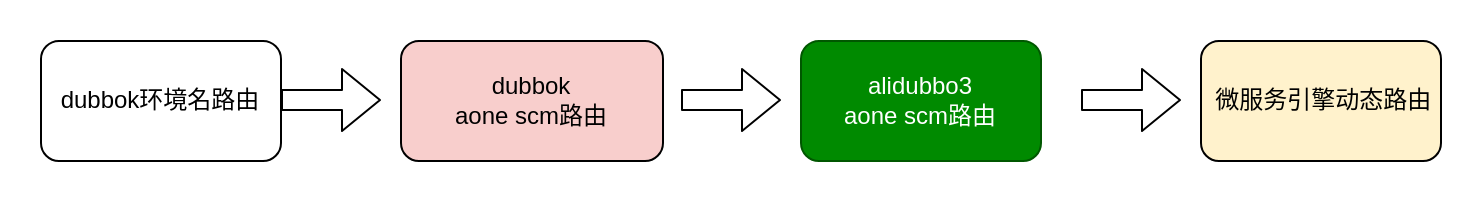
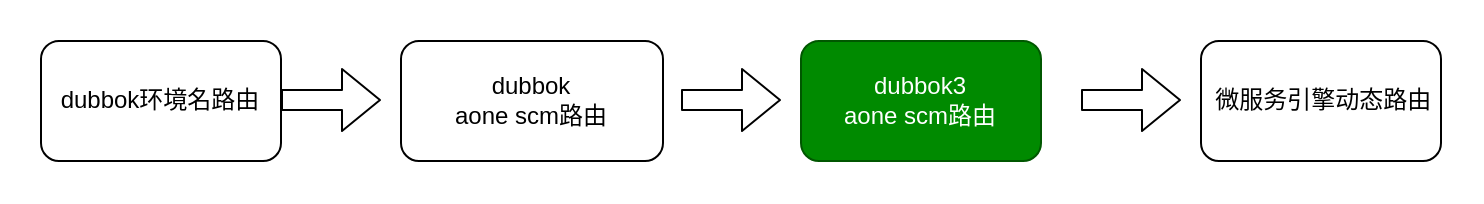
(532, 101) -> (532, 101)
(921, 101) -> (921, 101)
(1321, 101) -> (1321, 101)
